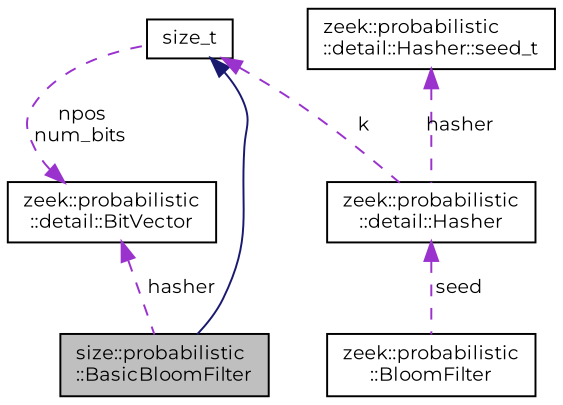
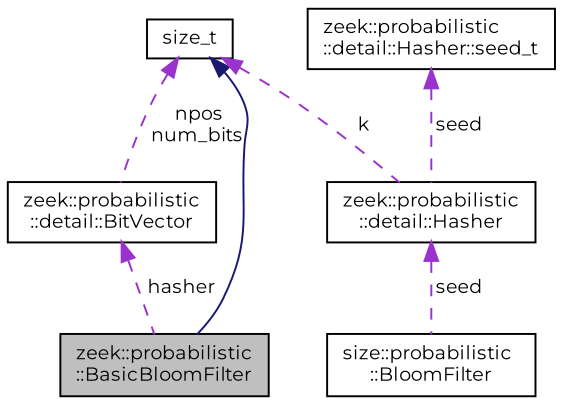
(54, 83) -> (141, 127)
(458, 126) -> (458, 126)
(165, 365) -> (165, 365)
(431, 365) -> (431, 365)
